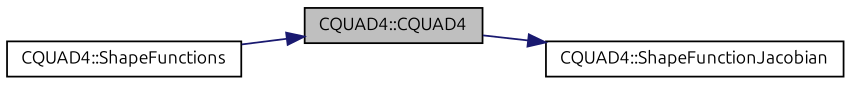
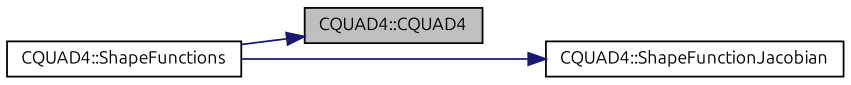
(506, 38) -> (385, 59)
